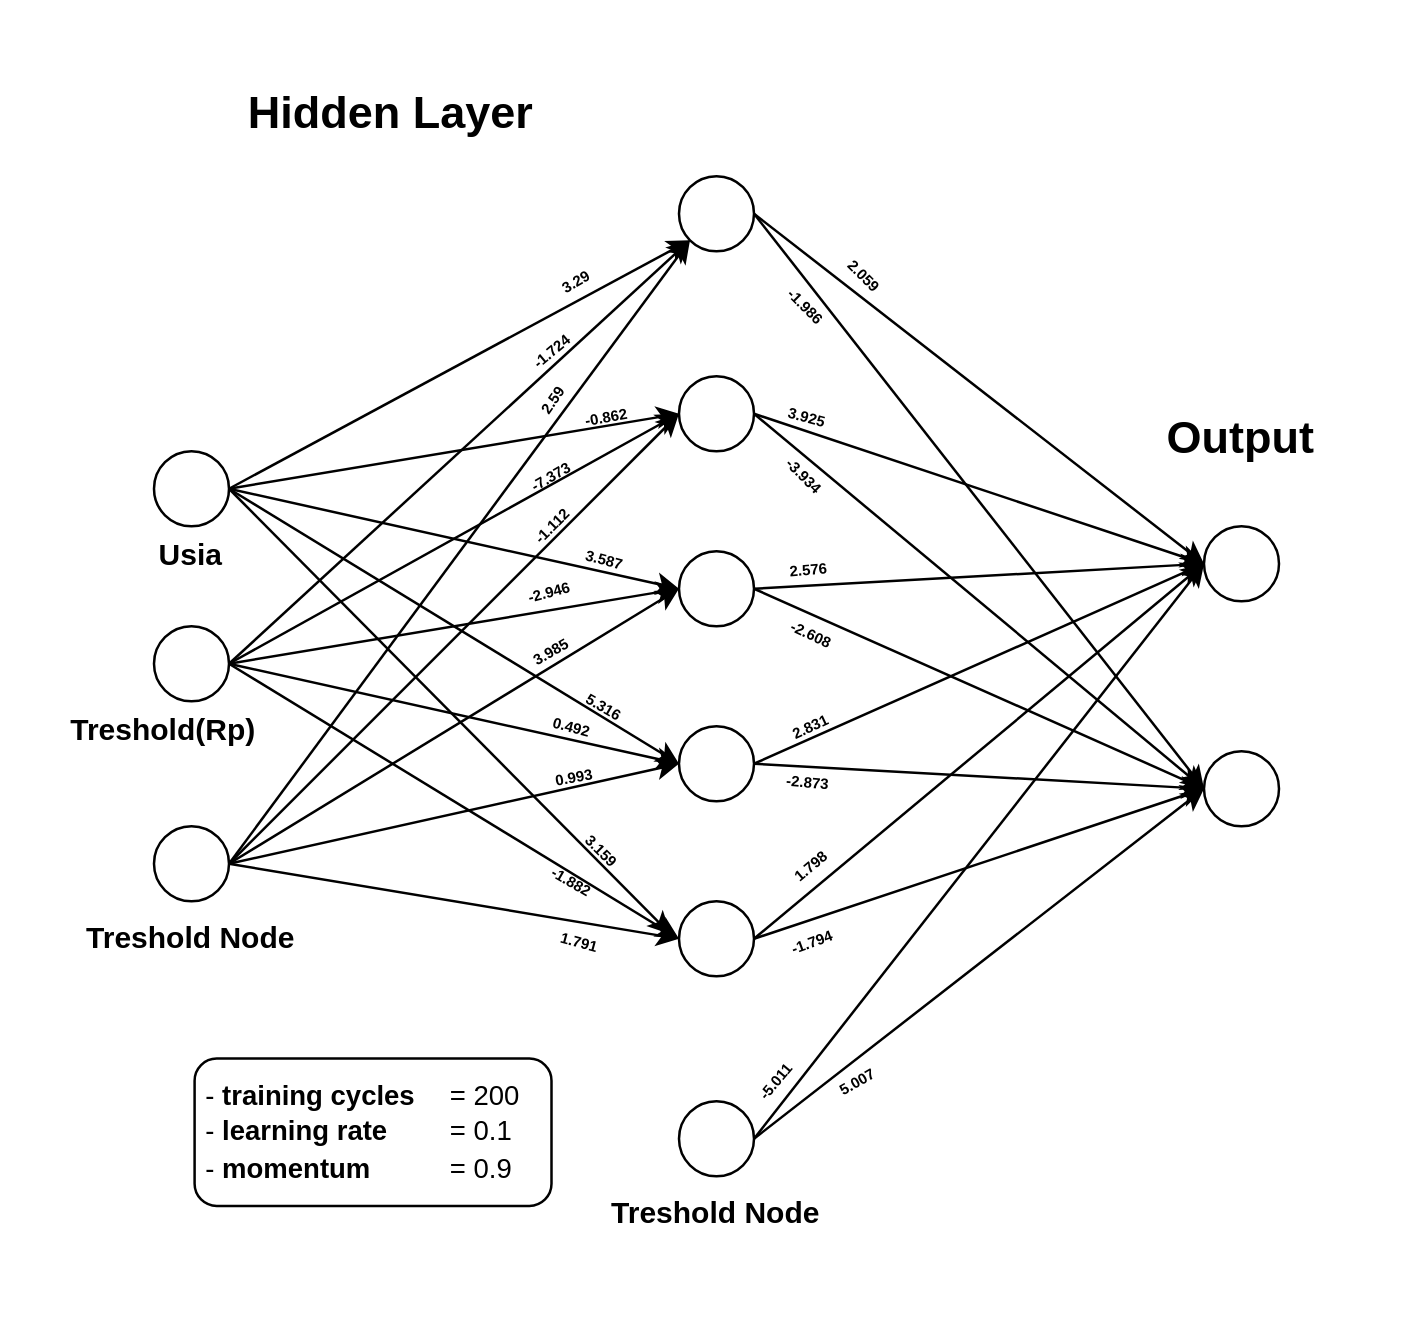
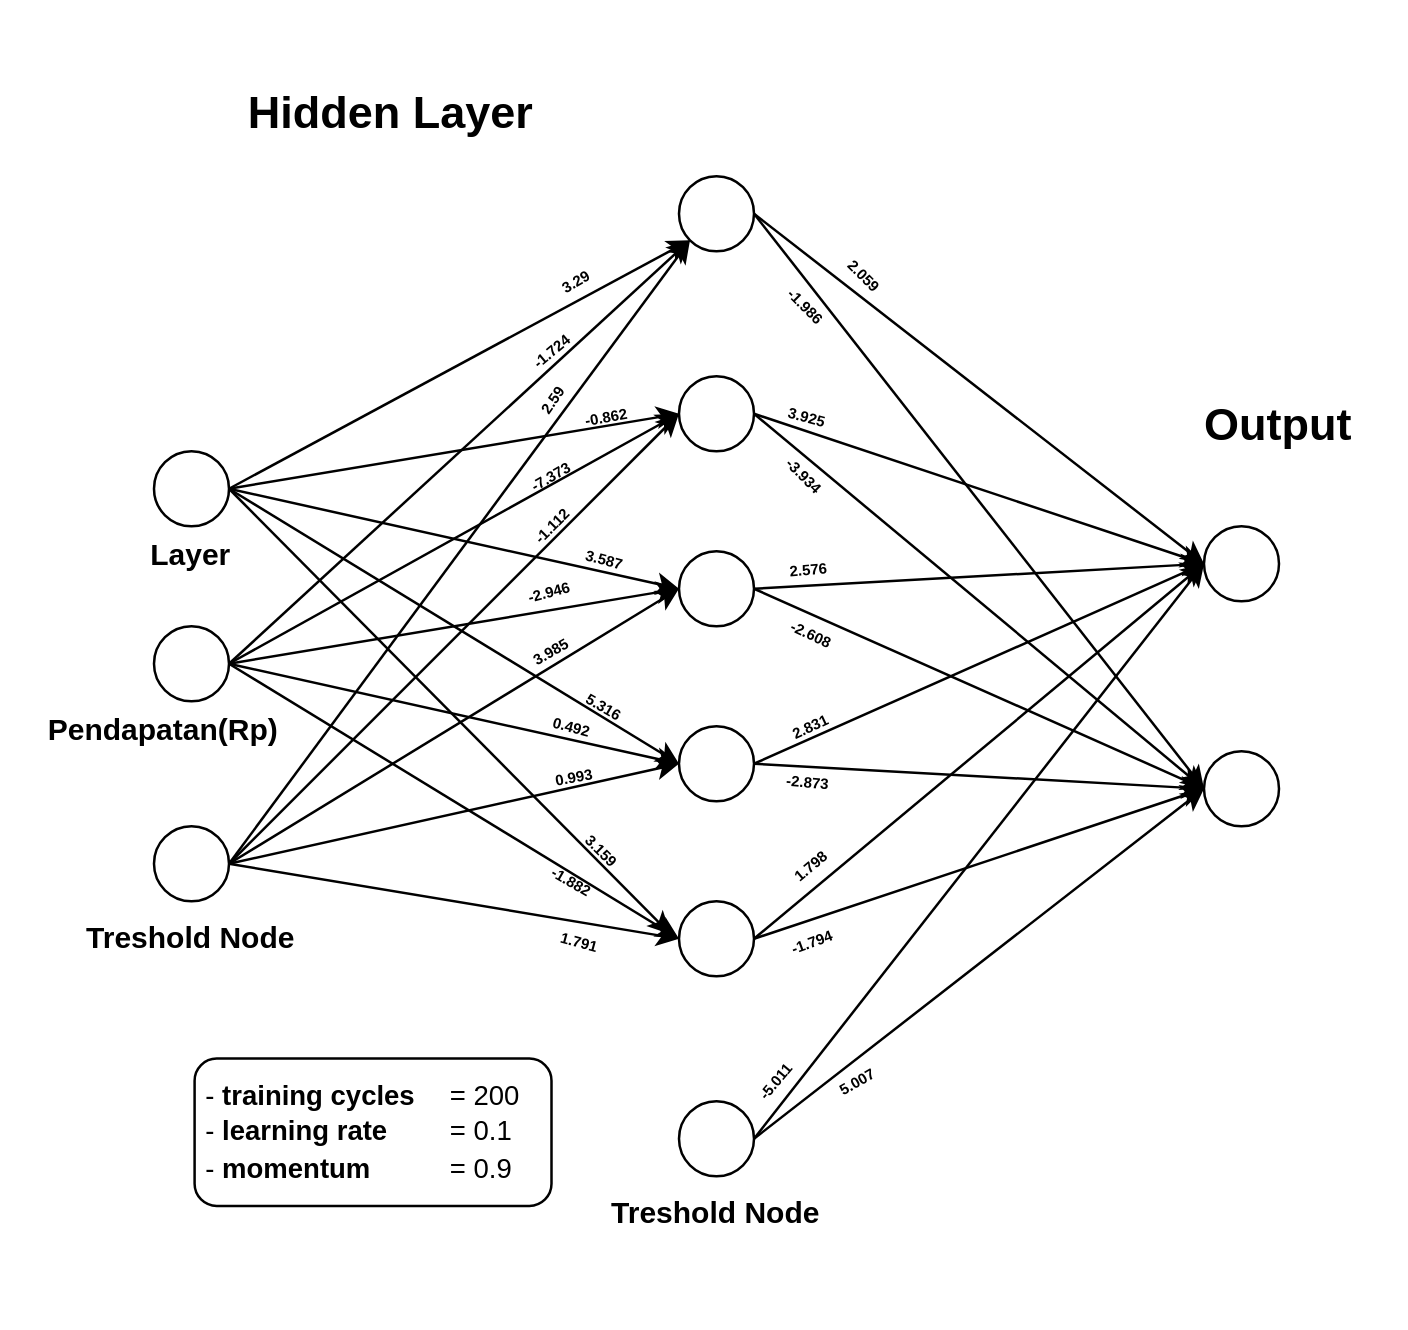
(1241, 439) -> (1279, 426)
(191, 556) -> (191, 556)
(164, 731) -> (164, 731)
